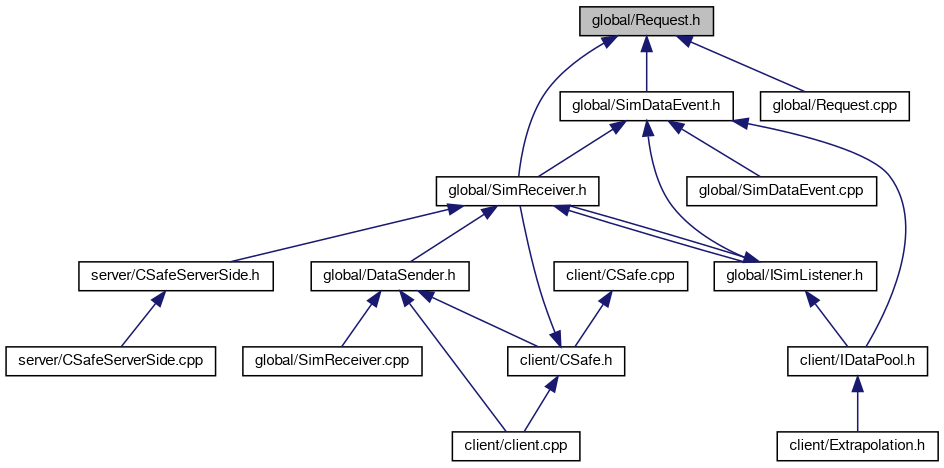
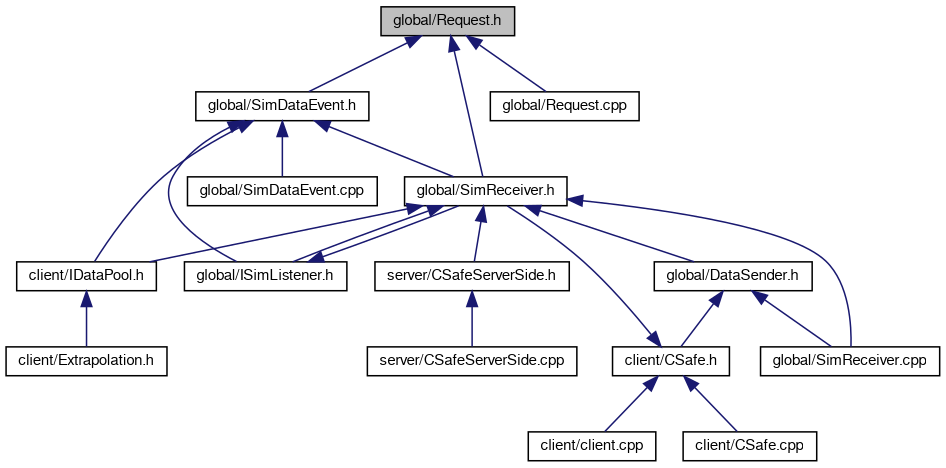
none -> (753, 229)
(589, 325) -> (716, 410)
(831, 325) -> (278, 235)
(458, 367) -> none
